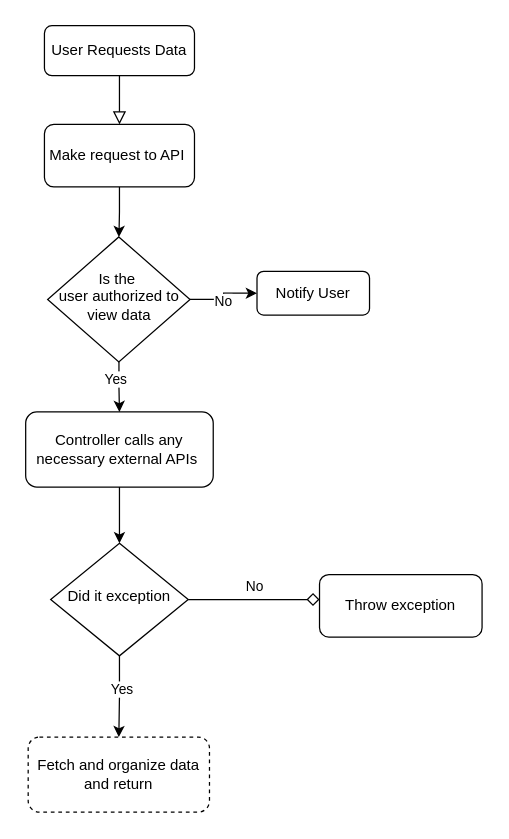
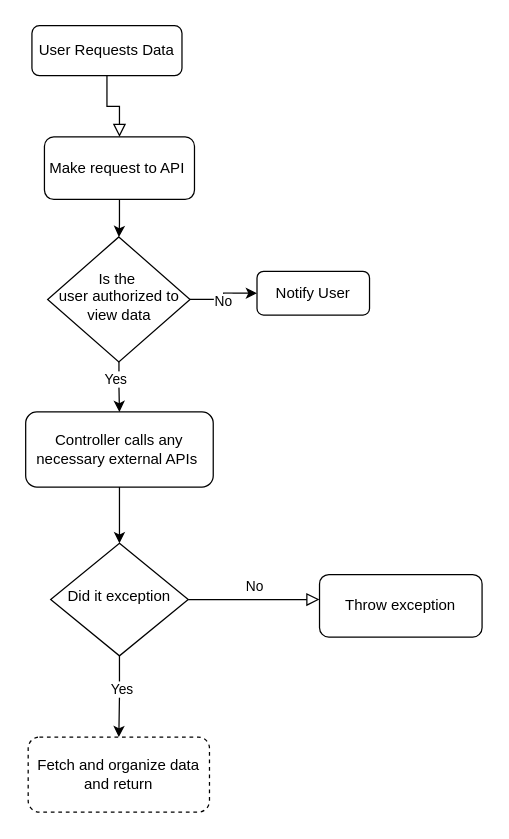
(119, 51) -> (107, 51)
(119, 156) -> (119, 168)
(305, 599) -> (305, 599)
